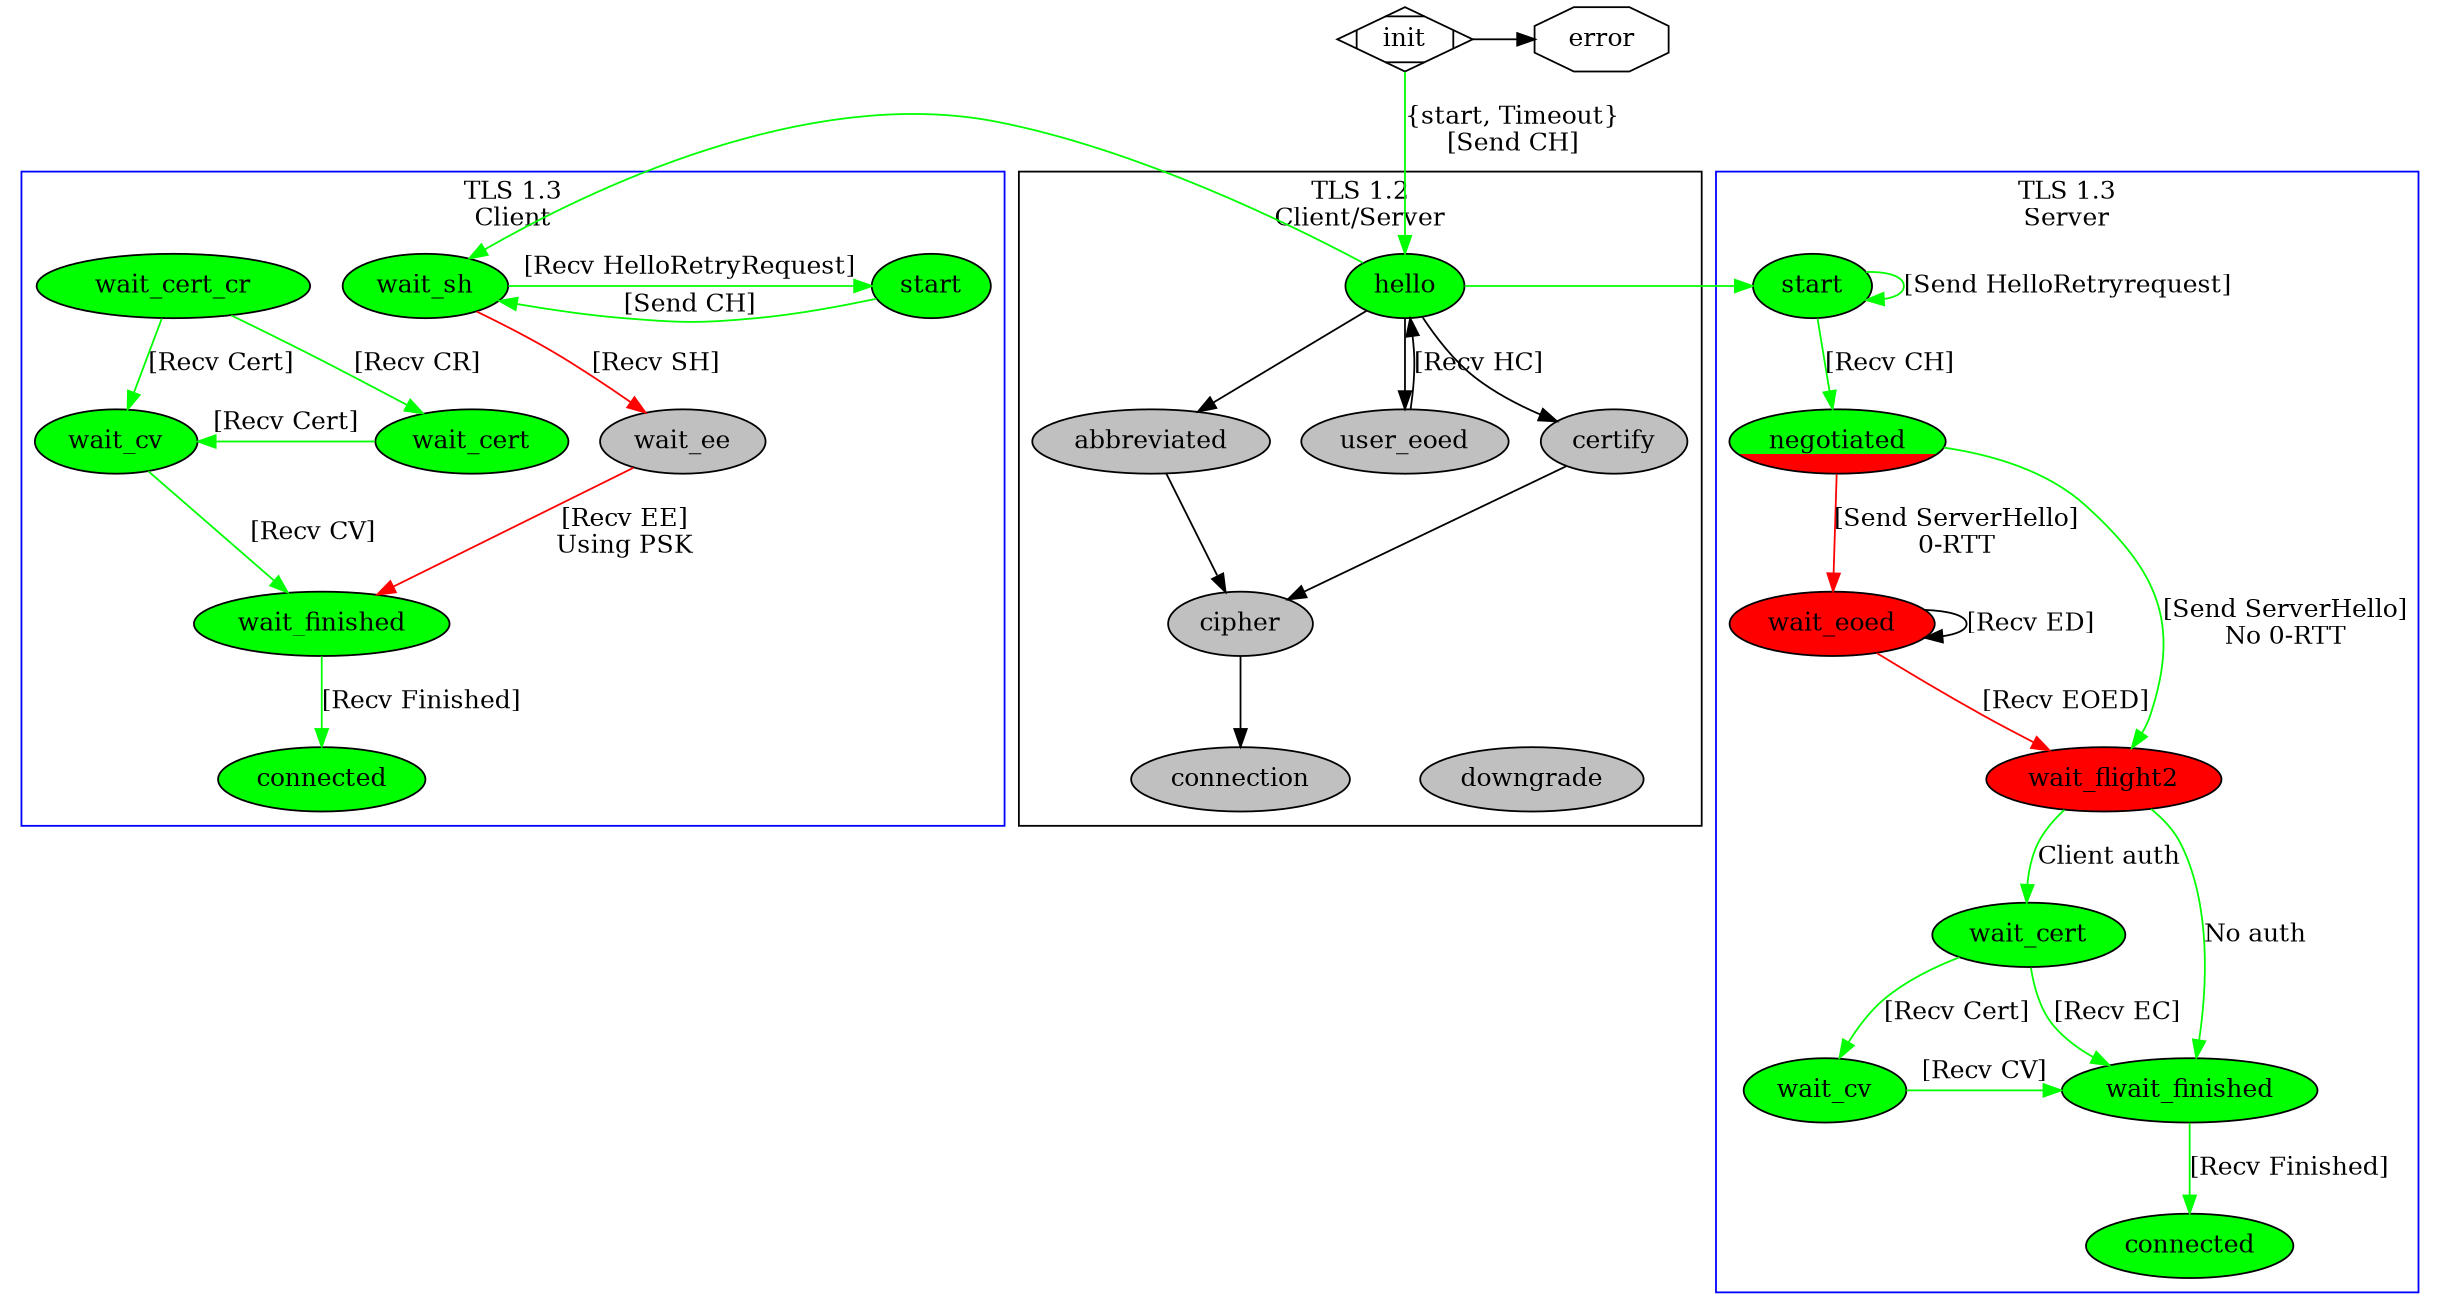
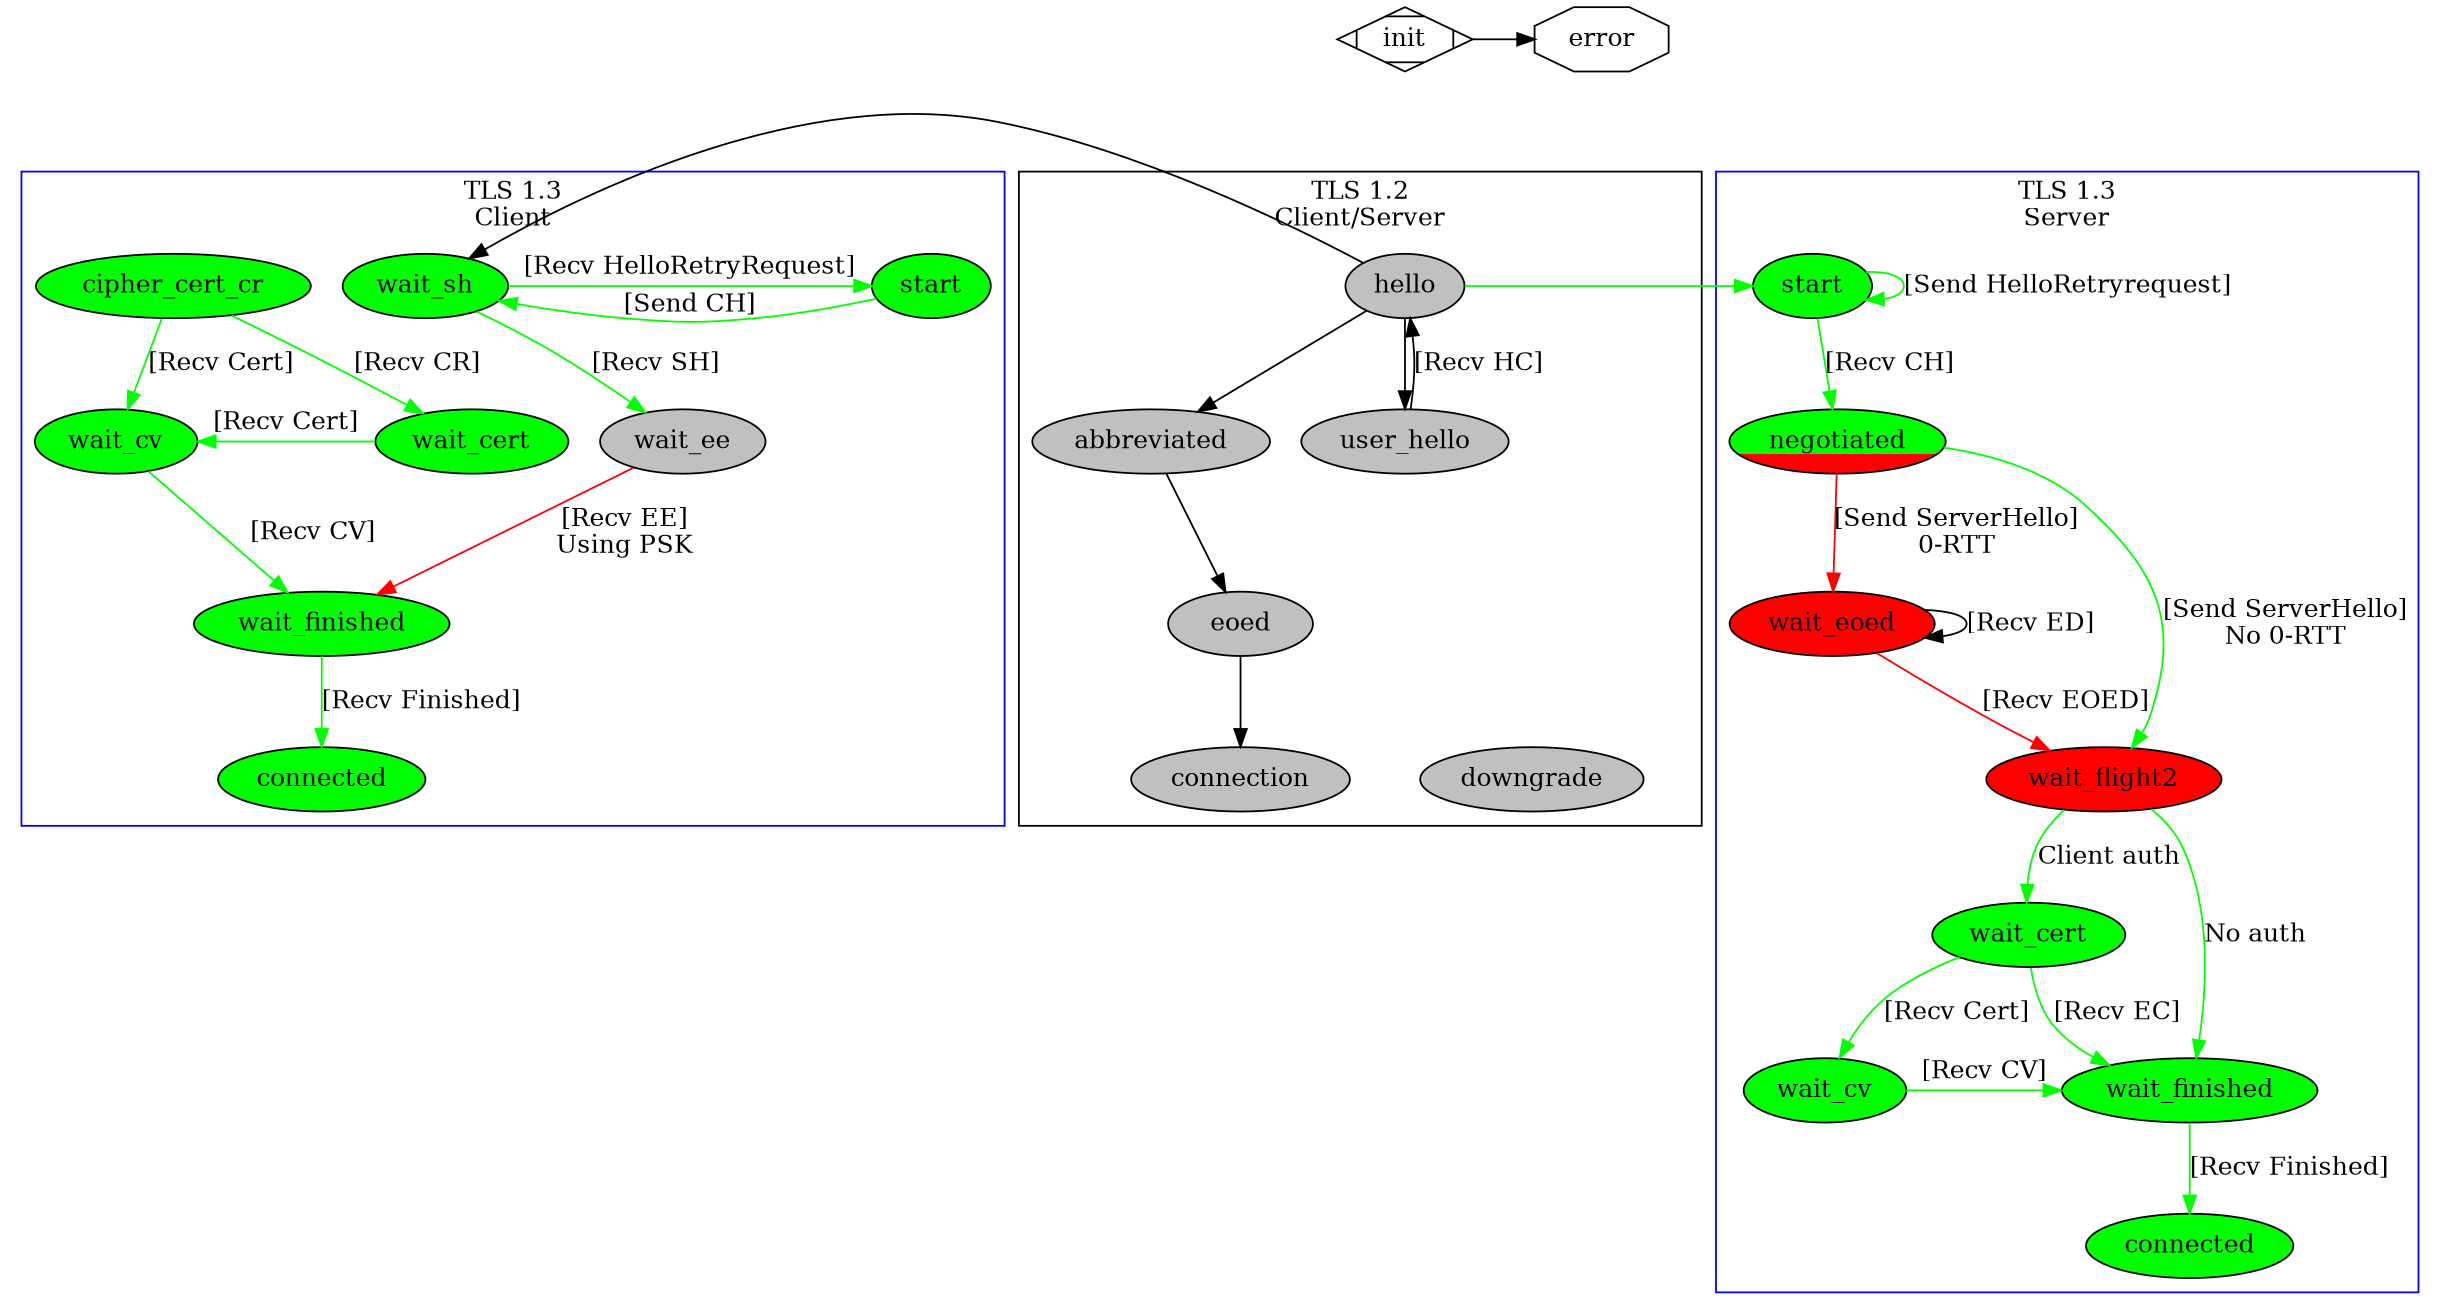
(925, 114) -> (925, 114)
(1405, 154) -> none
(173, 286) -> (173, 286)
(1405, 286) -> (1405, 286)
(556, 353) -> (556, 353)
(1405, 442) -> (1405, 442)
(1614, 442) -> none
(1241, 624) -> (1241, 624)
